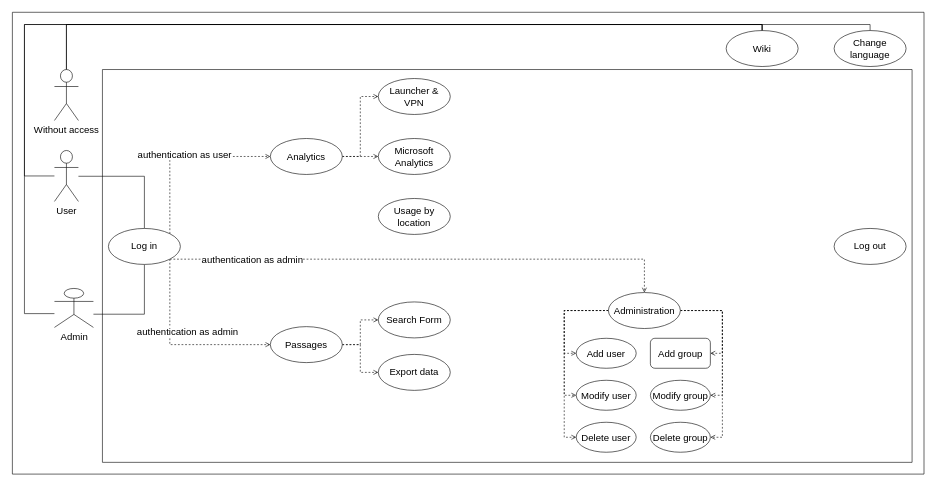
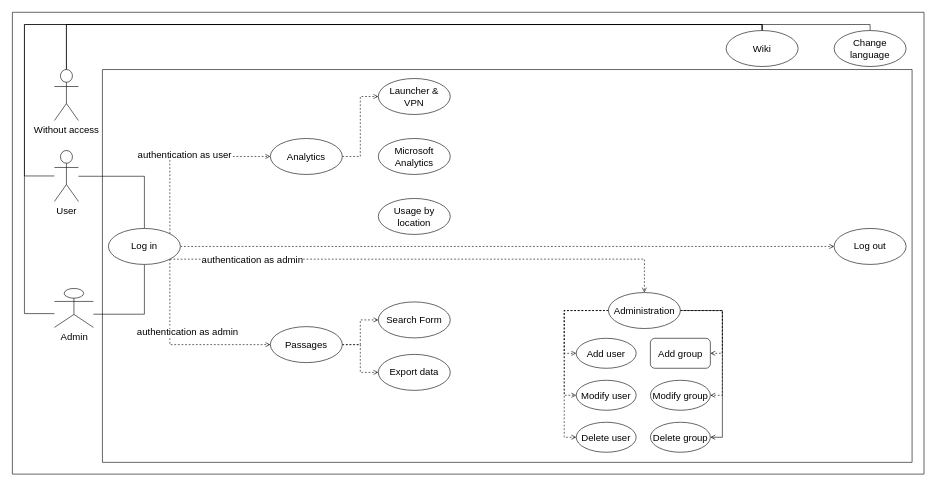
(369, 157) -> none
none -> (507, 247)
(723, 421) -> (723, 421)
